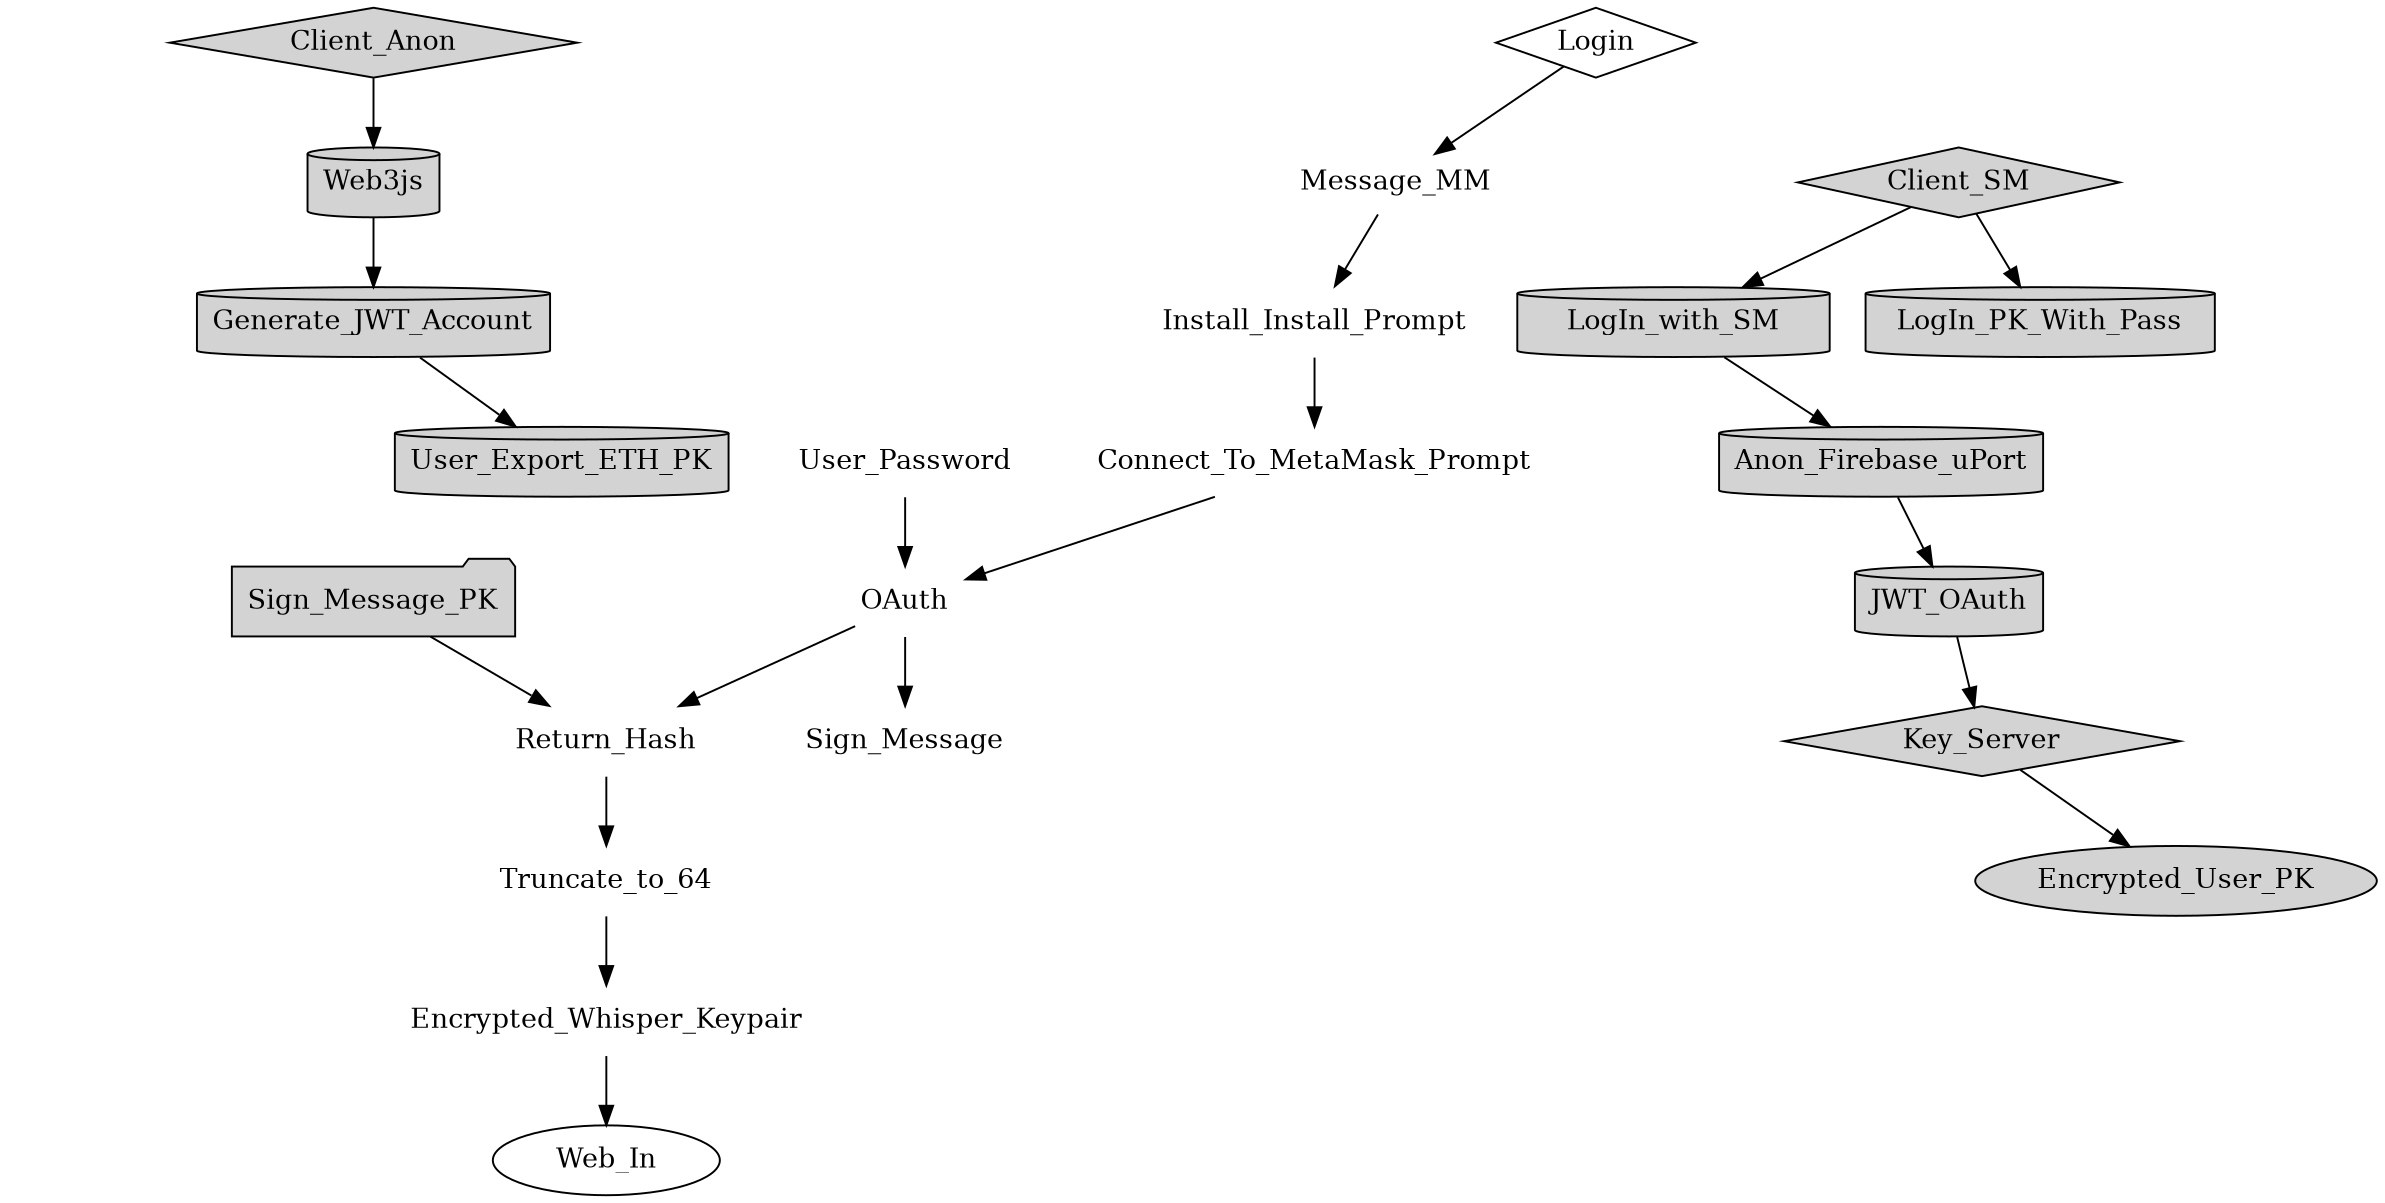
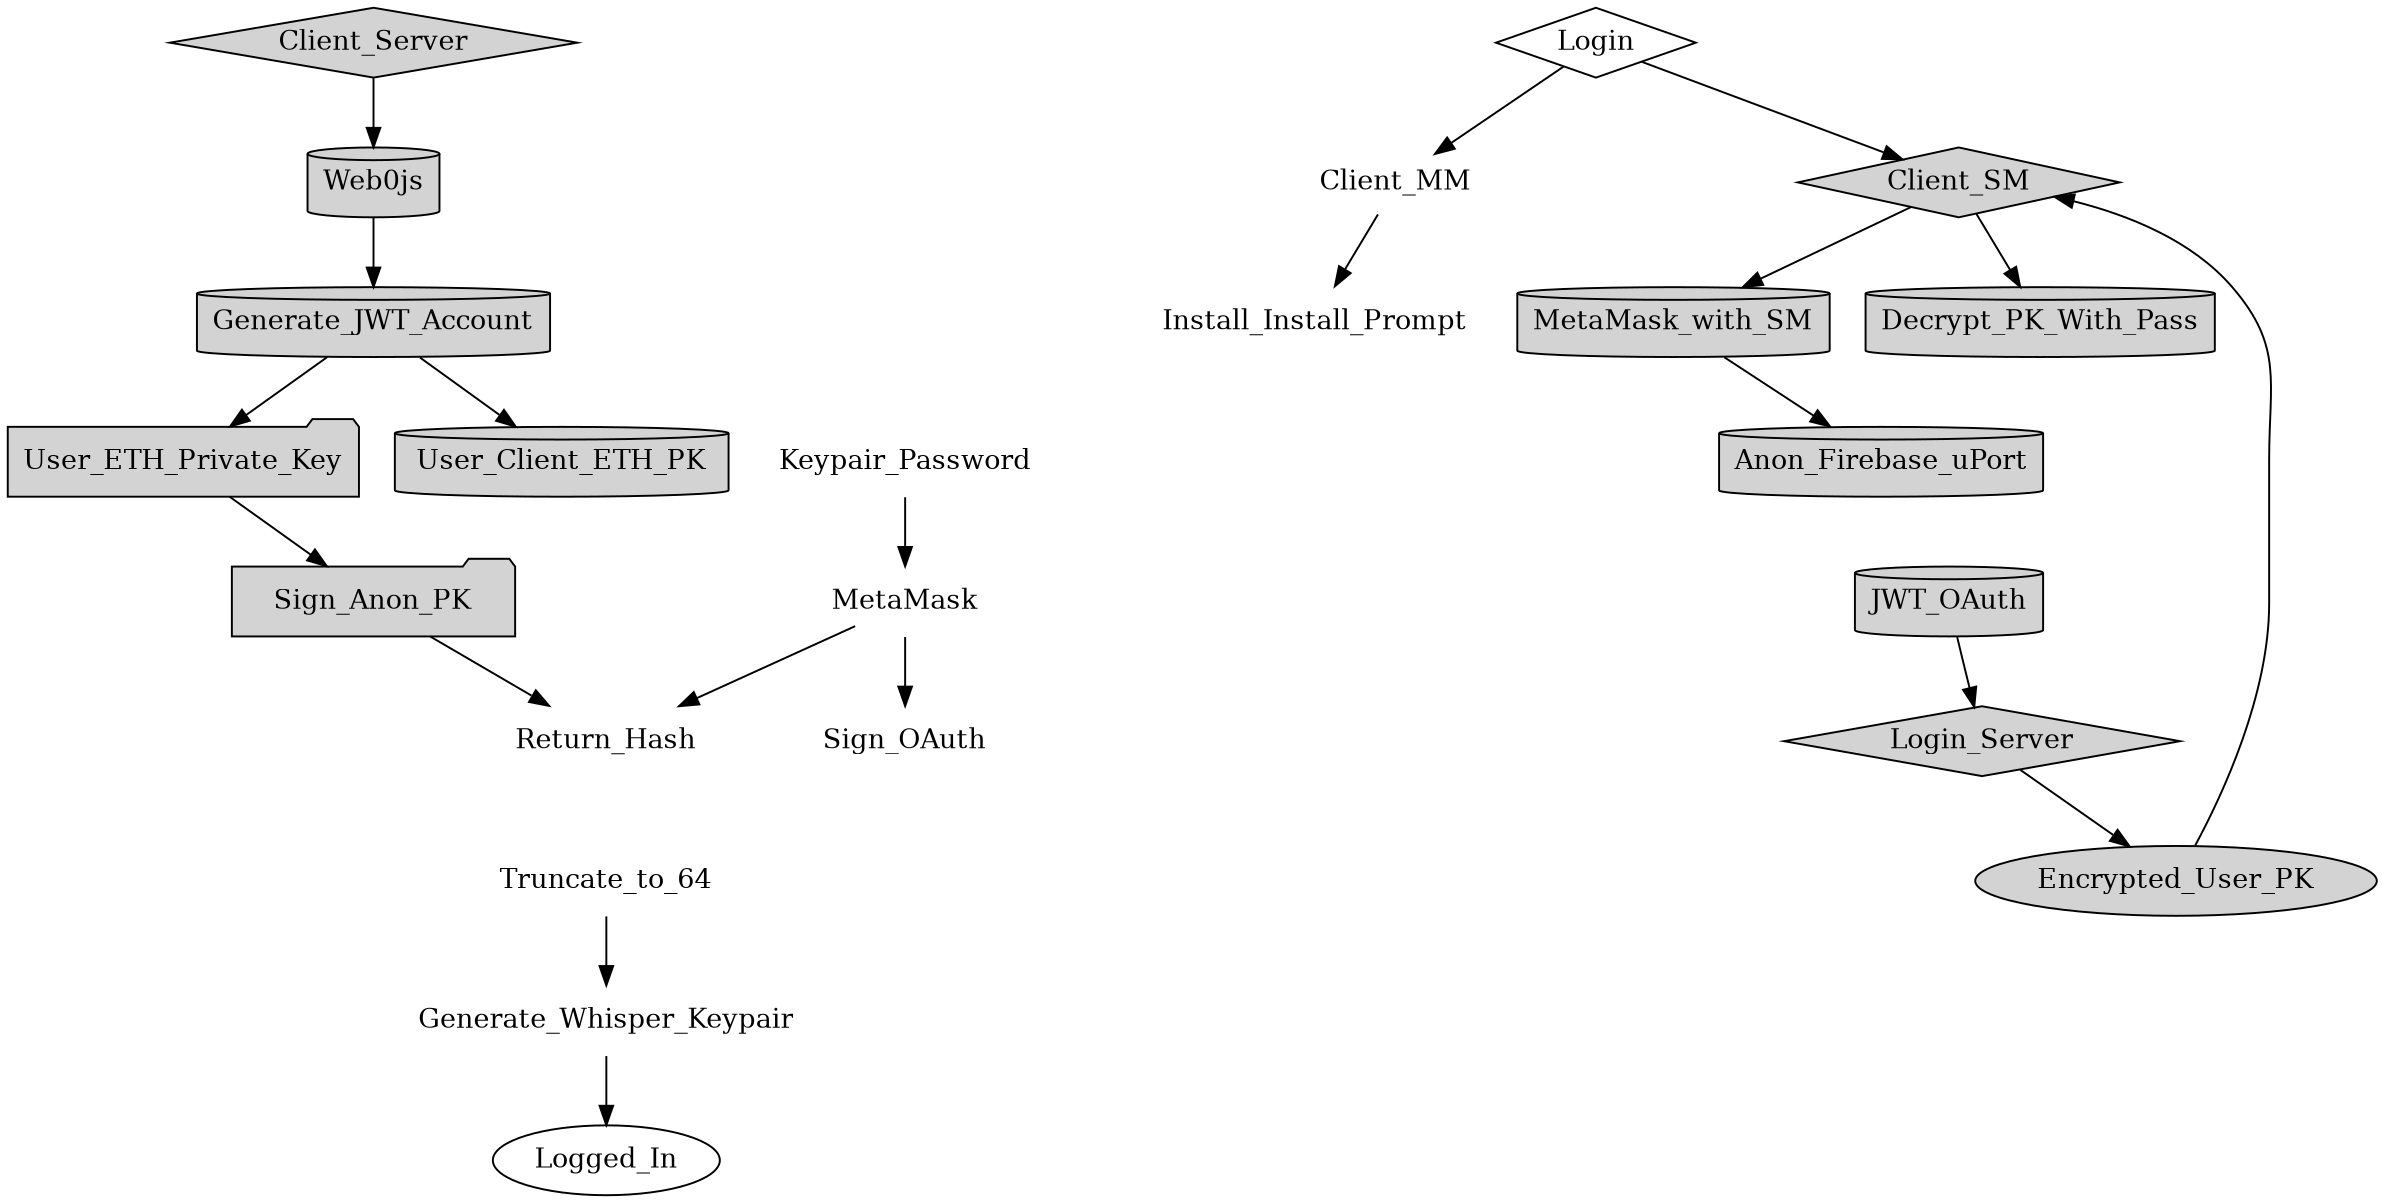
(374, 43) -> (374, 43)
none -> (1763, 107)
(374, 182) -> (374, 182)
(1396, 182) -> (1396, 182)
(1673, 322) -> (1673, 322)
(2040, 322) -> (2040, 322)
none -> (183, 462)
(562, 462) -> (562, 462)
(905, 462) -> (905, 462)
(1315, 462) -> none
none -> (2269, 476)
(1911, 523) -> none
(374, 601) -> (374, 601)
(905, 601) -> (905, 601)
(905, 741) -> (905, 741)
(1982, 741) -> (1982, 741)
(606, 802) -> none
(606, 1021) -> (606, 1021)
(606, 1160) -> (606, 1160)
